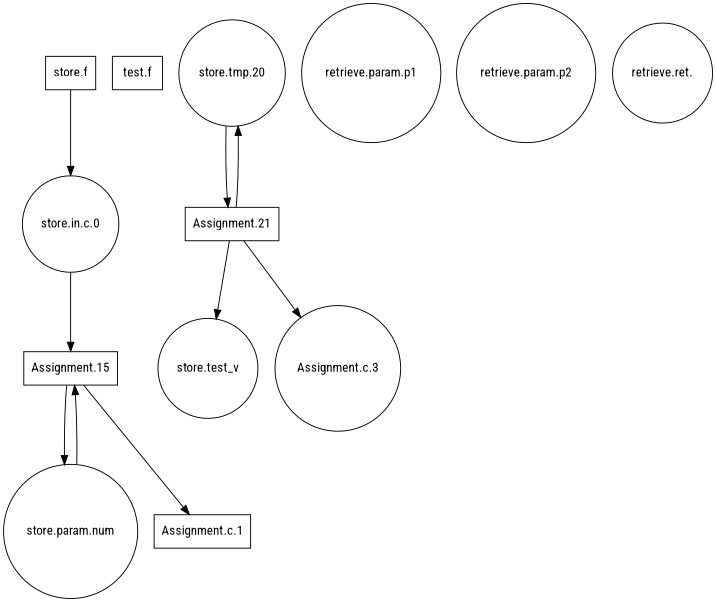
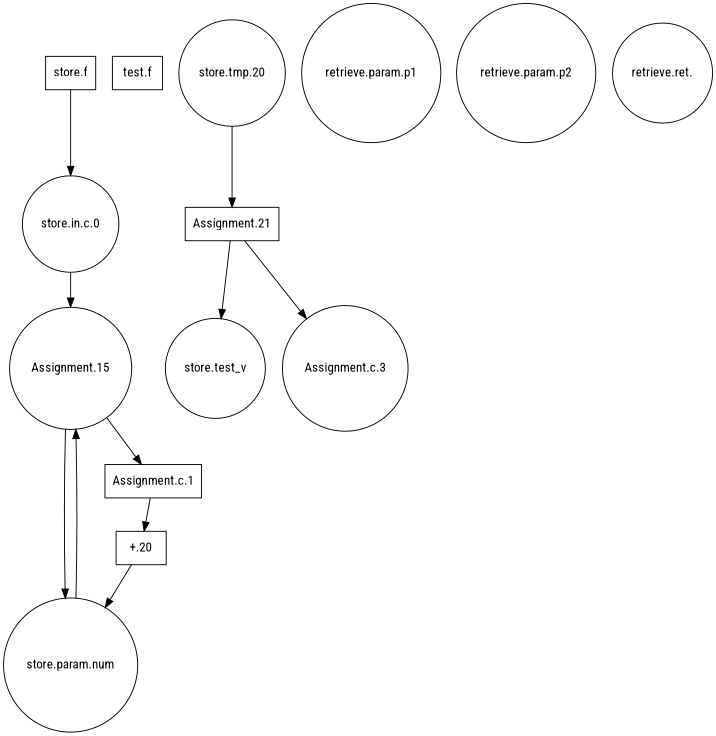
(238, 172) -> none
(71, 368) -> (71, 368)
none -> (141, 548)
